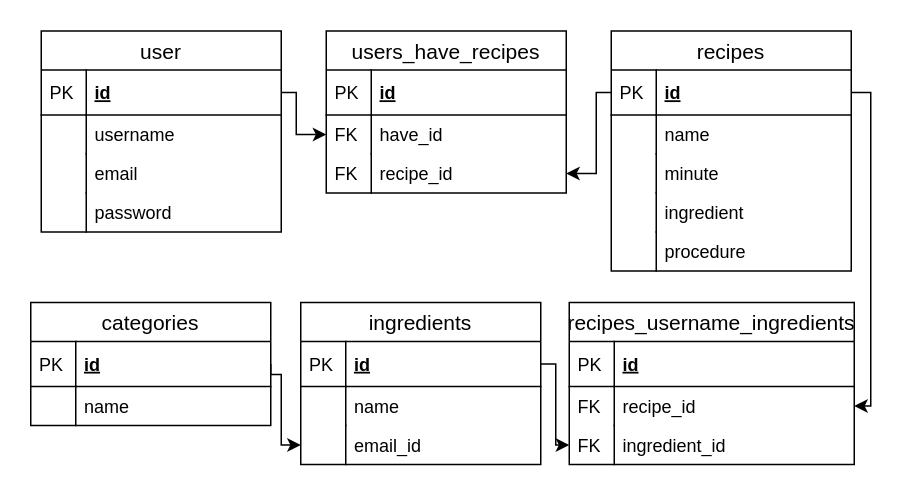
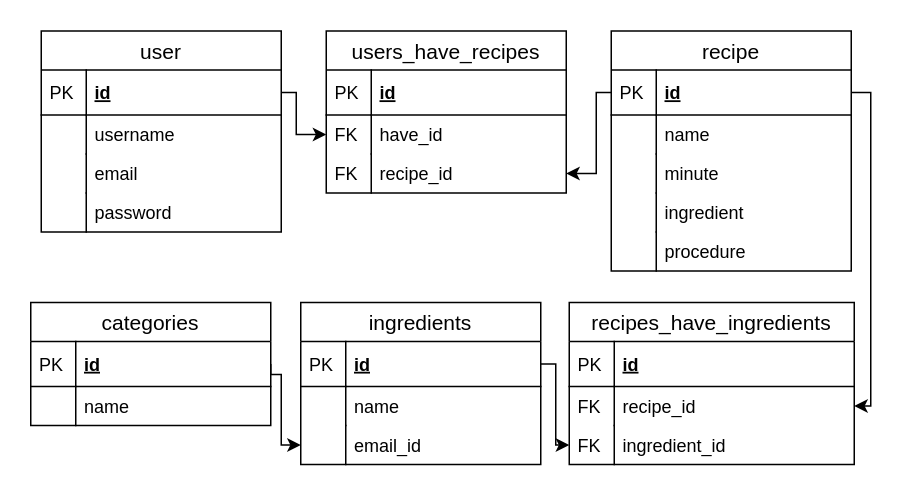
(731, 52) -> (731, 52)
(711, 323) -> (711, 323)
